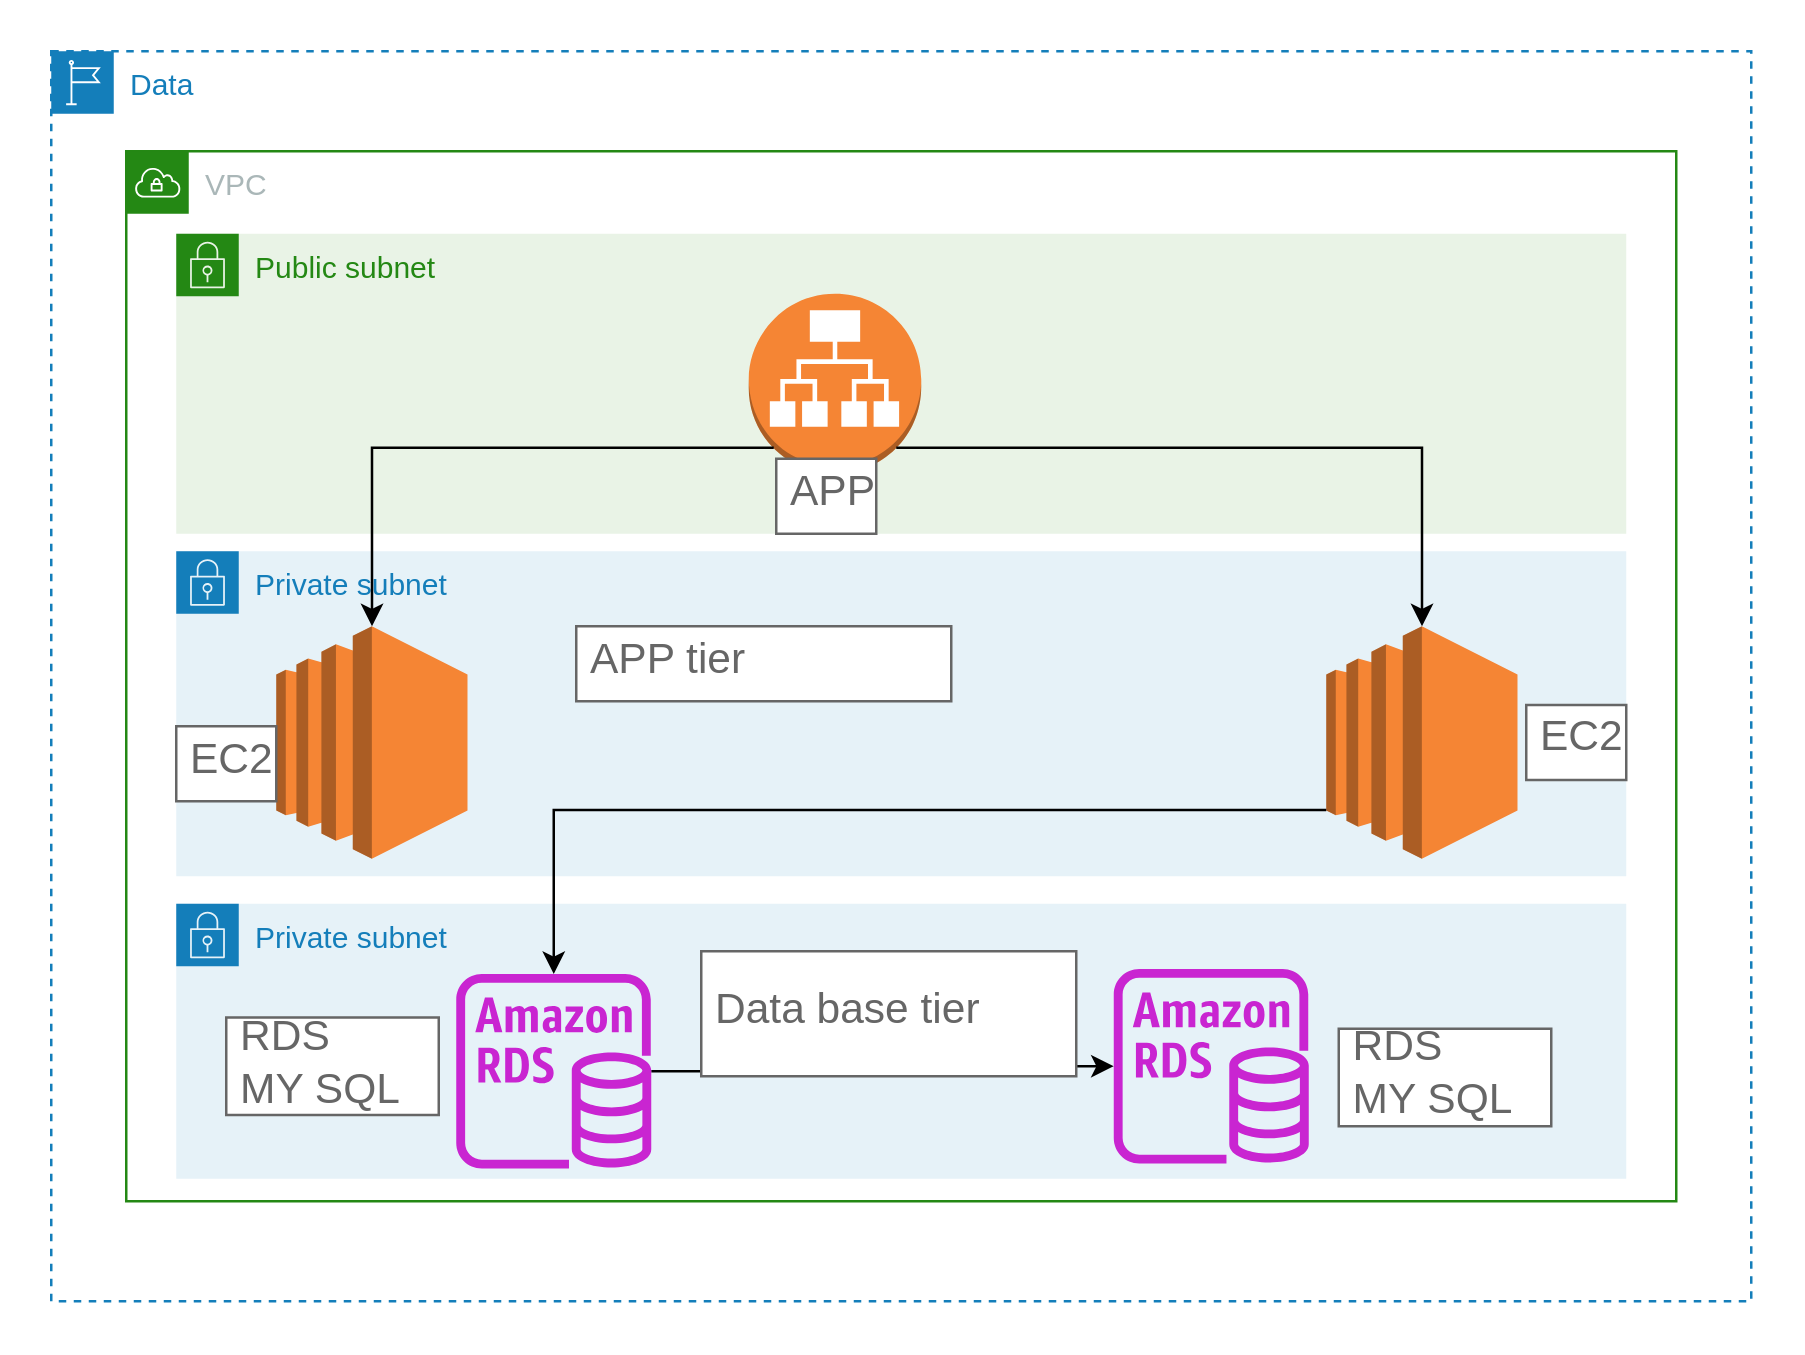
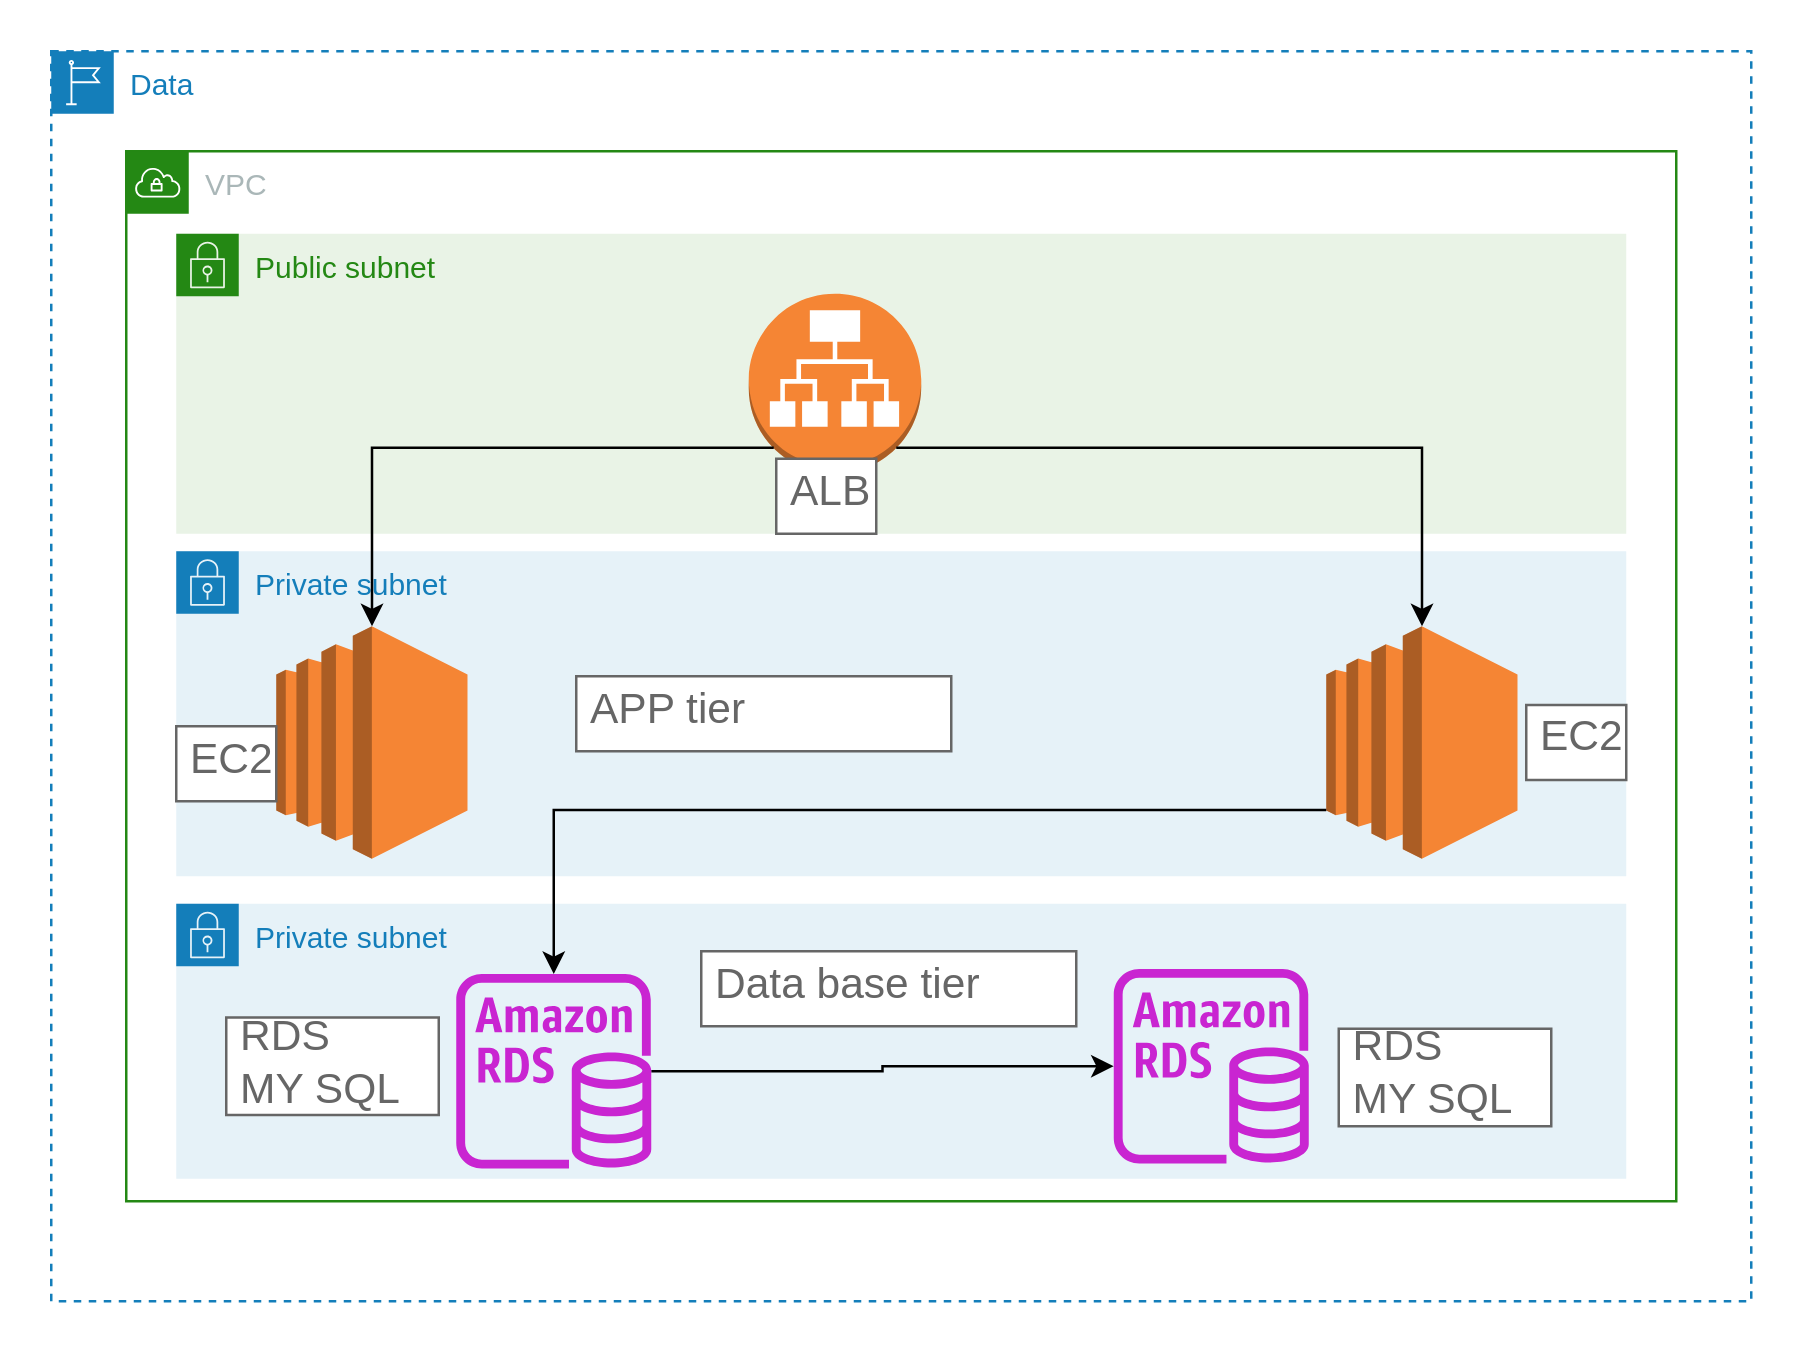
(827, 494) -> (827, 494)
(764, 664) -> (764, 714)
(889, 1014) -> (889, 989)
